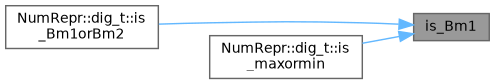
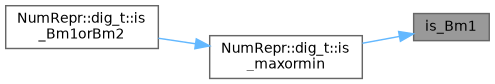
(279, 22) -> (177, 41)
